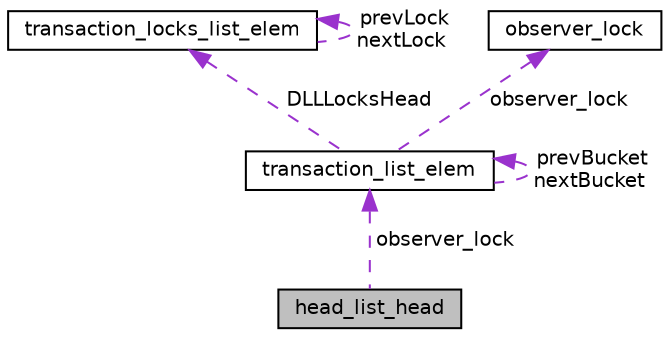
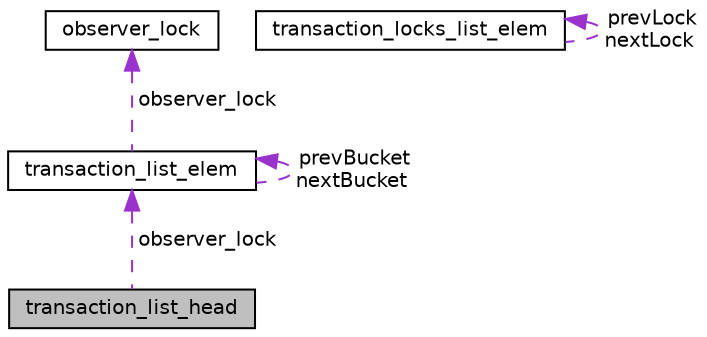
(275, 106) -> none
(370, 309) -> (132, 309)
